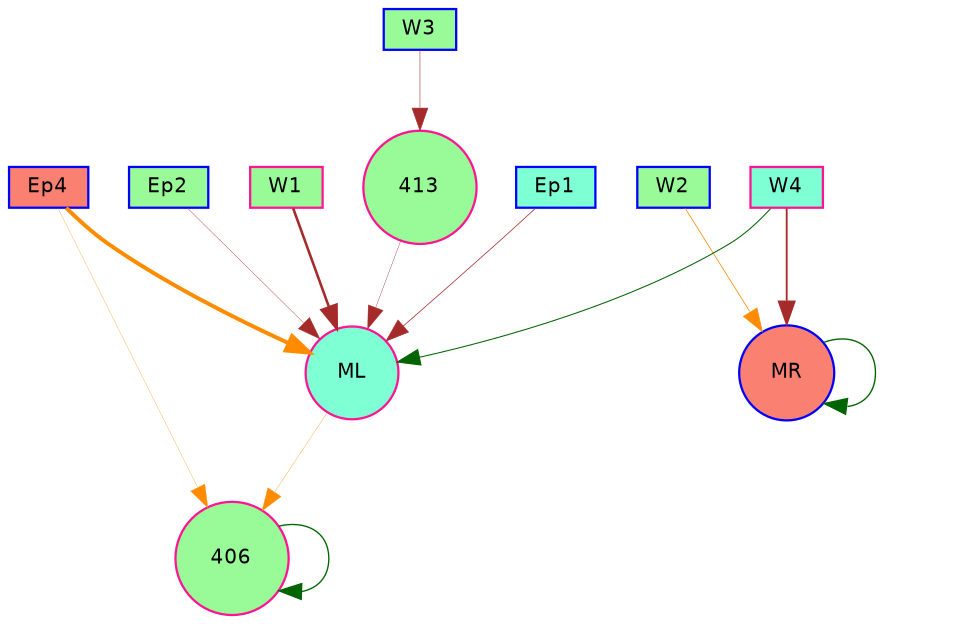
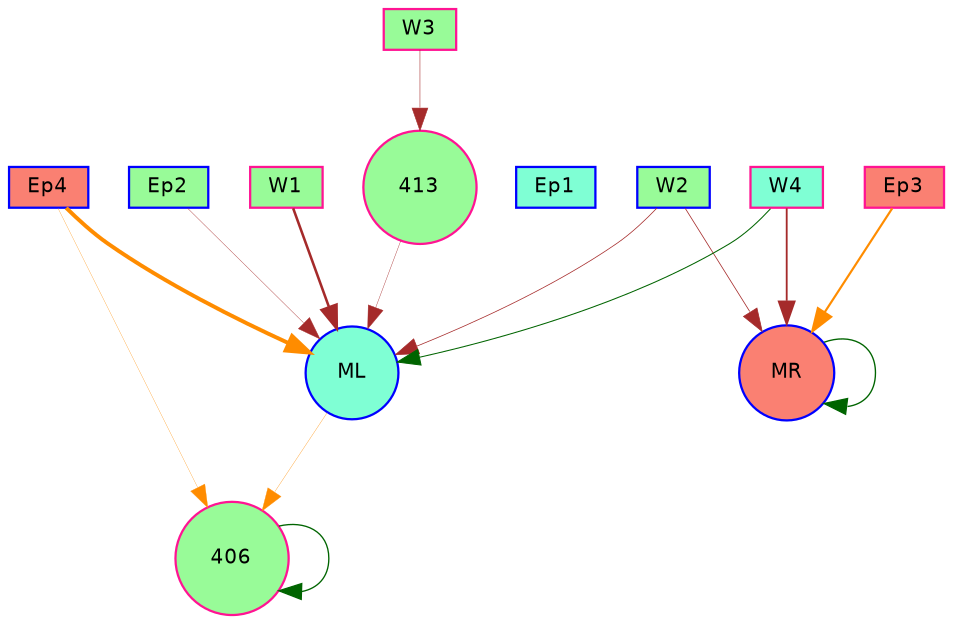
(420, 29) -> (420, 29)
none -> (904, 187)
(721, 265) -> (721, 265)
(470, 268) -> (543, 288)
(352, 373) -> (352, 373)
